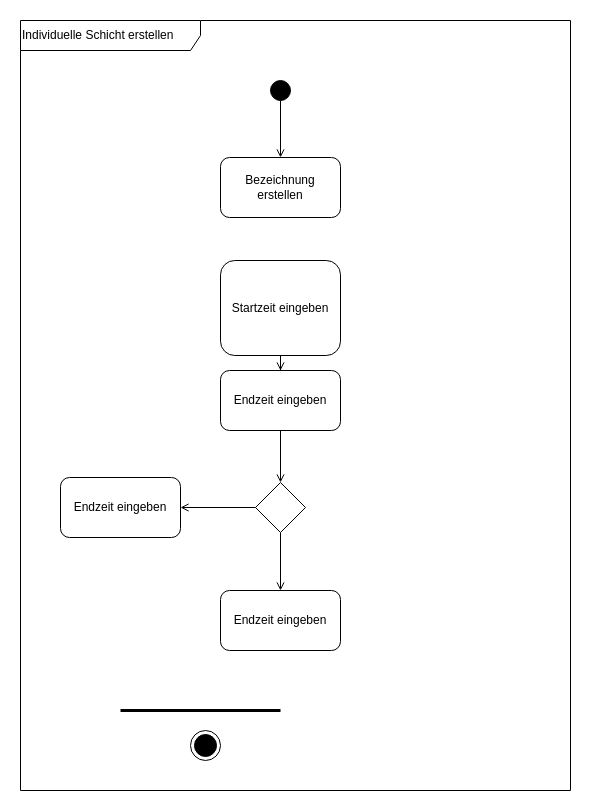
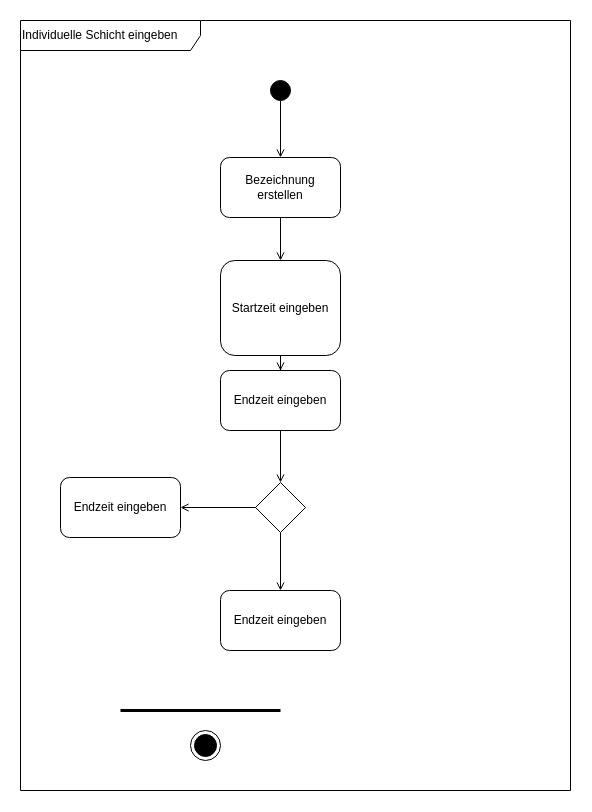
(109, 36) -> (107, 36)
none -> (281, 238)
